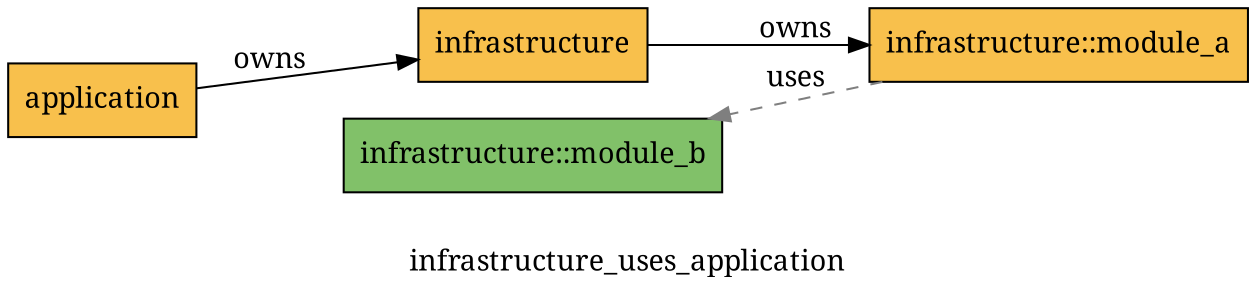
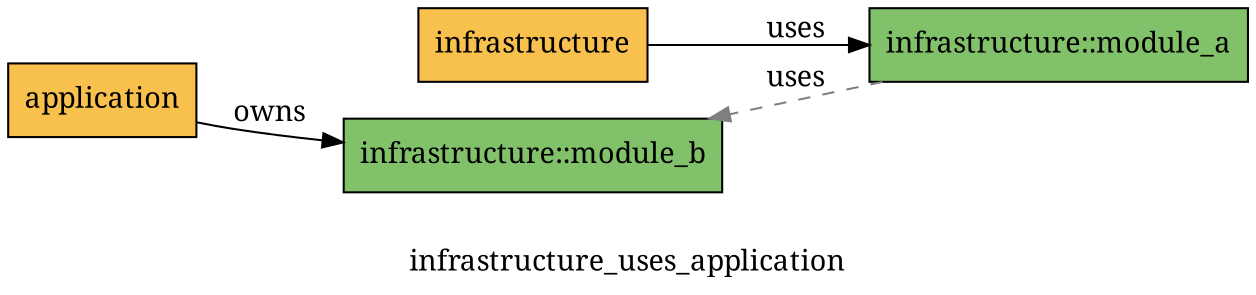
(796, 30) -> (796, 30)
(1059, 45) -> (1059, 45)
(297, 75) -> (259, 133)
